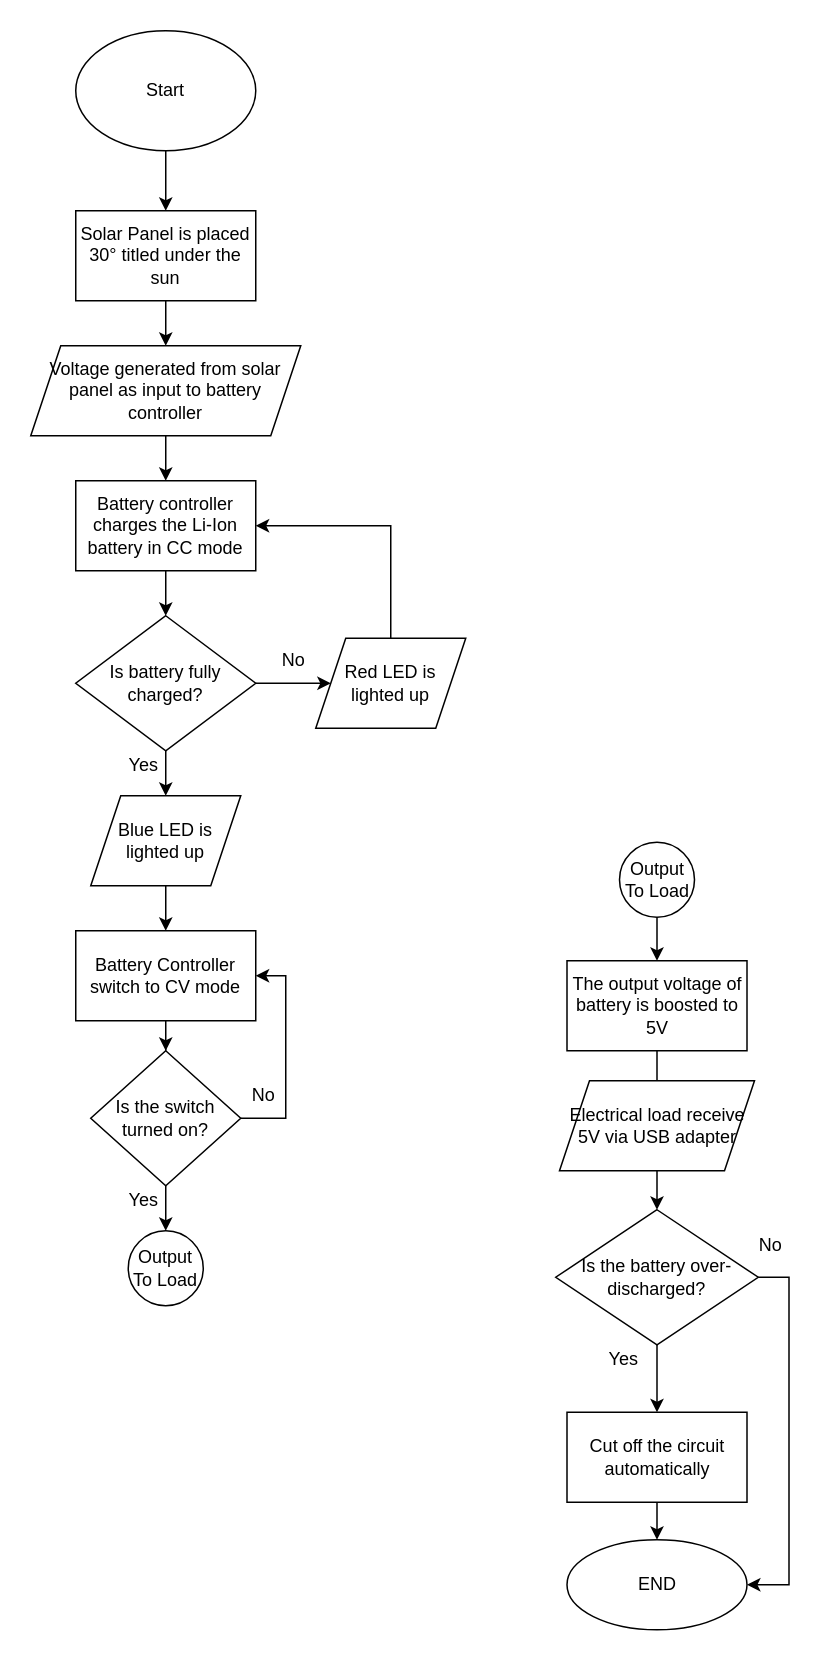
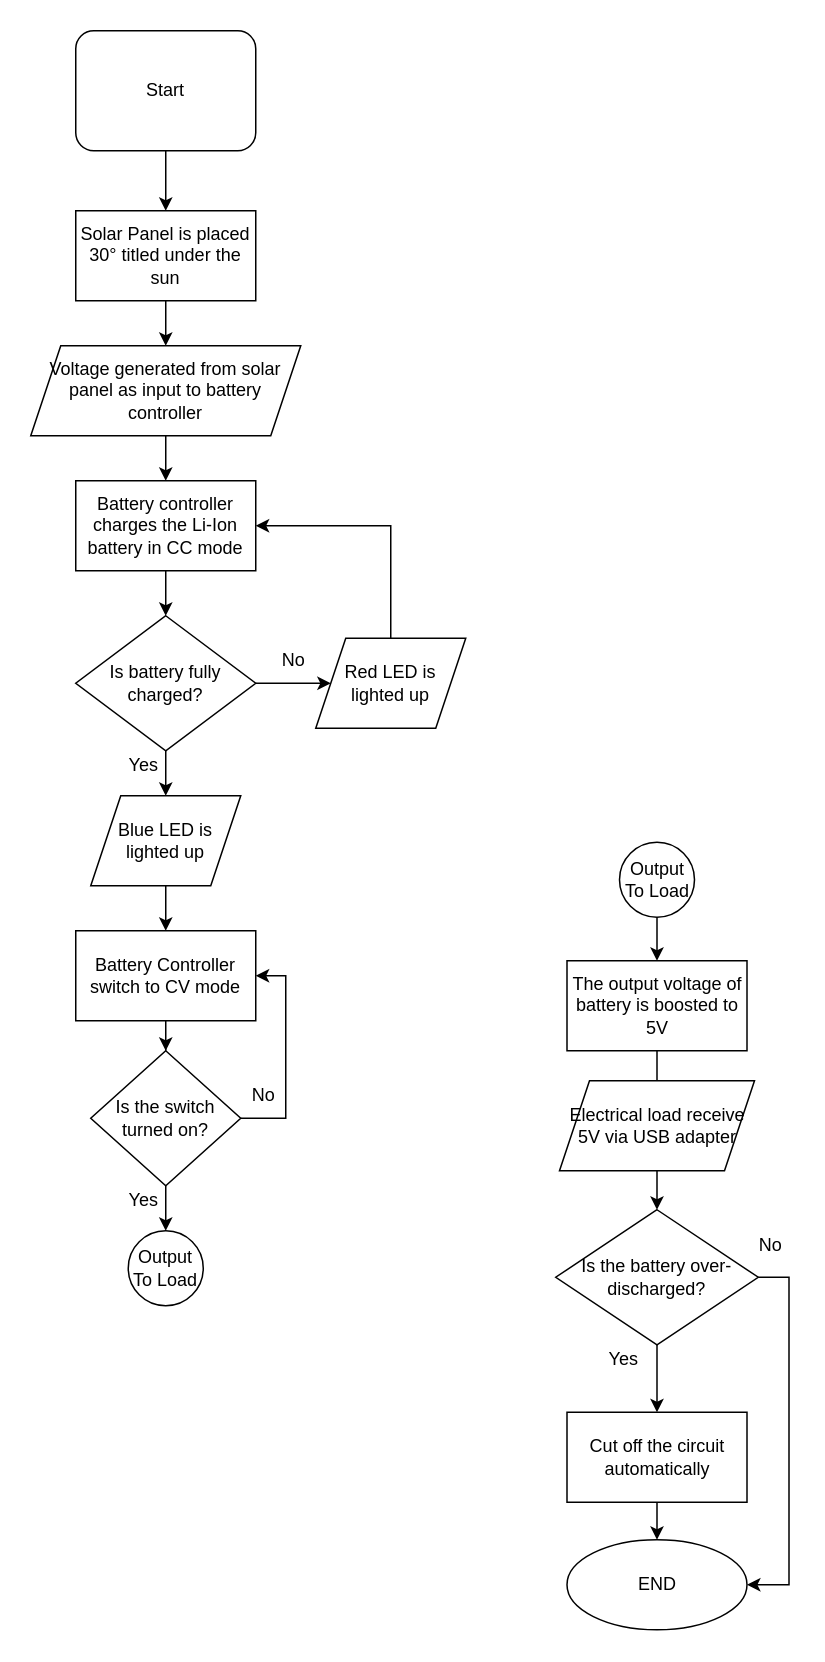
(166, 91) -> (166, 91)
